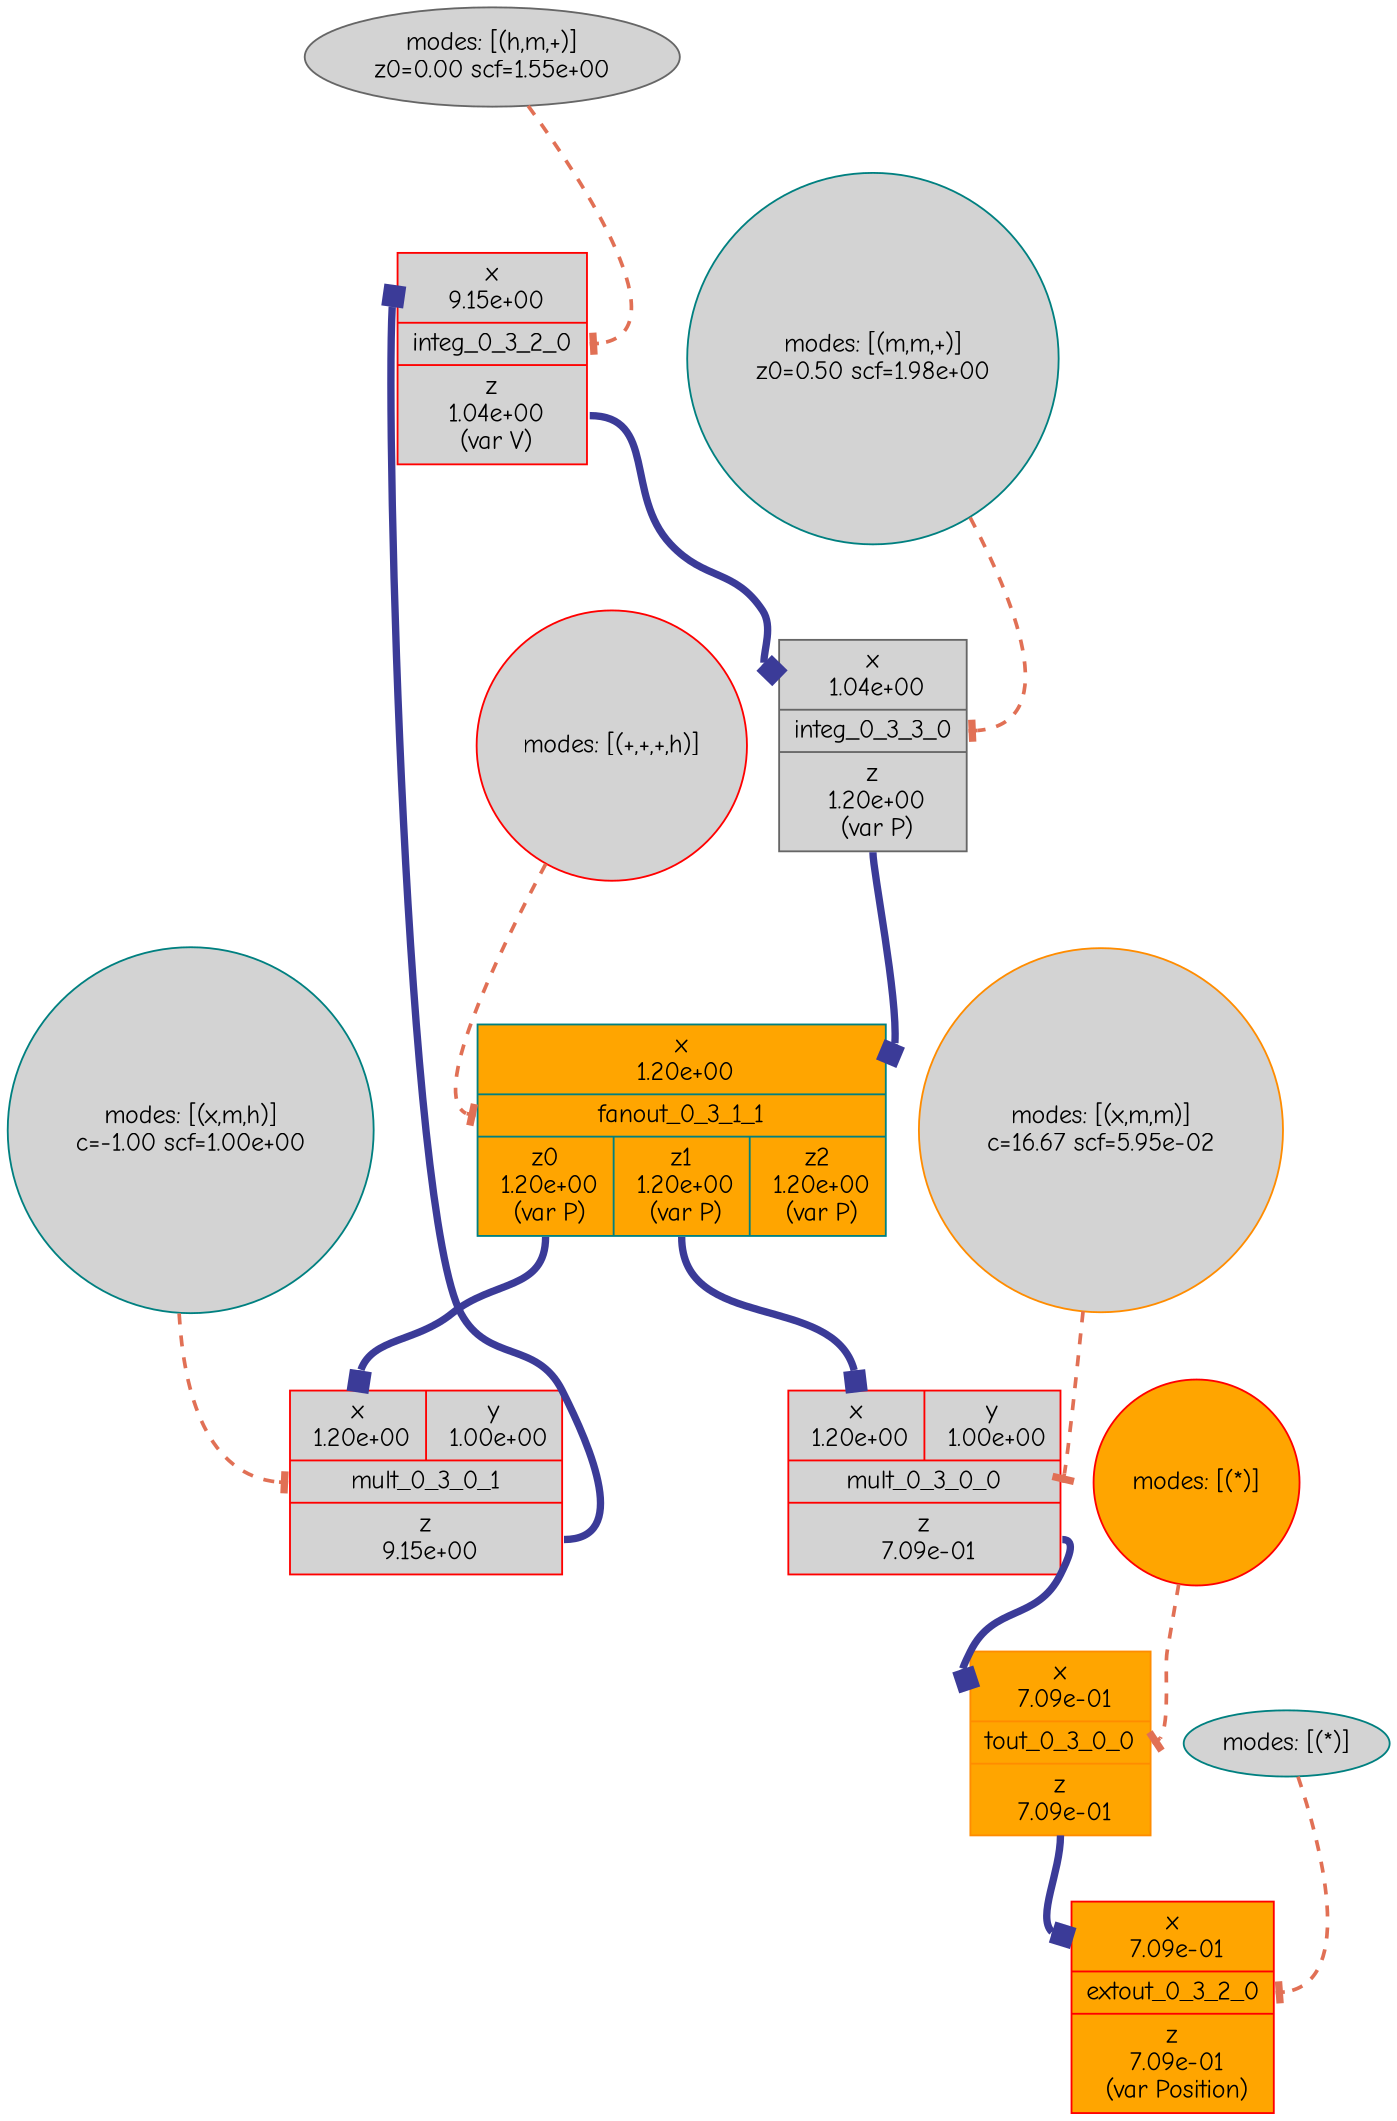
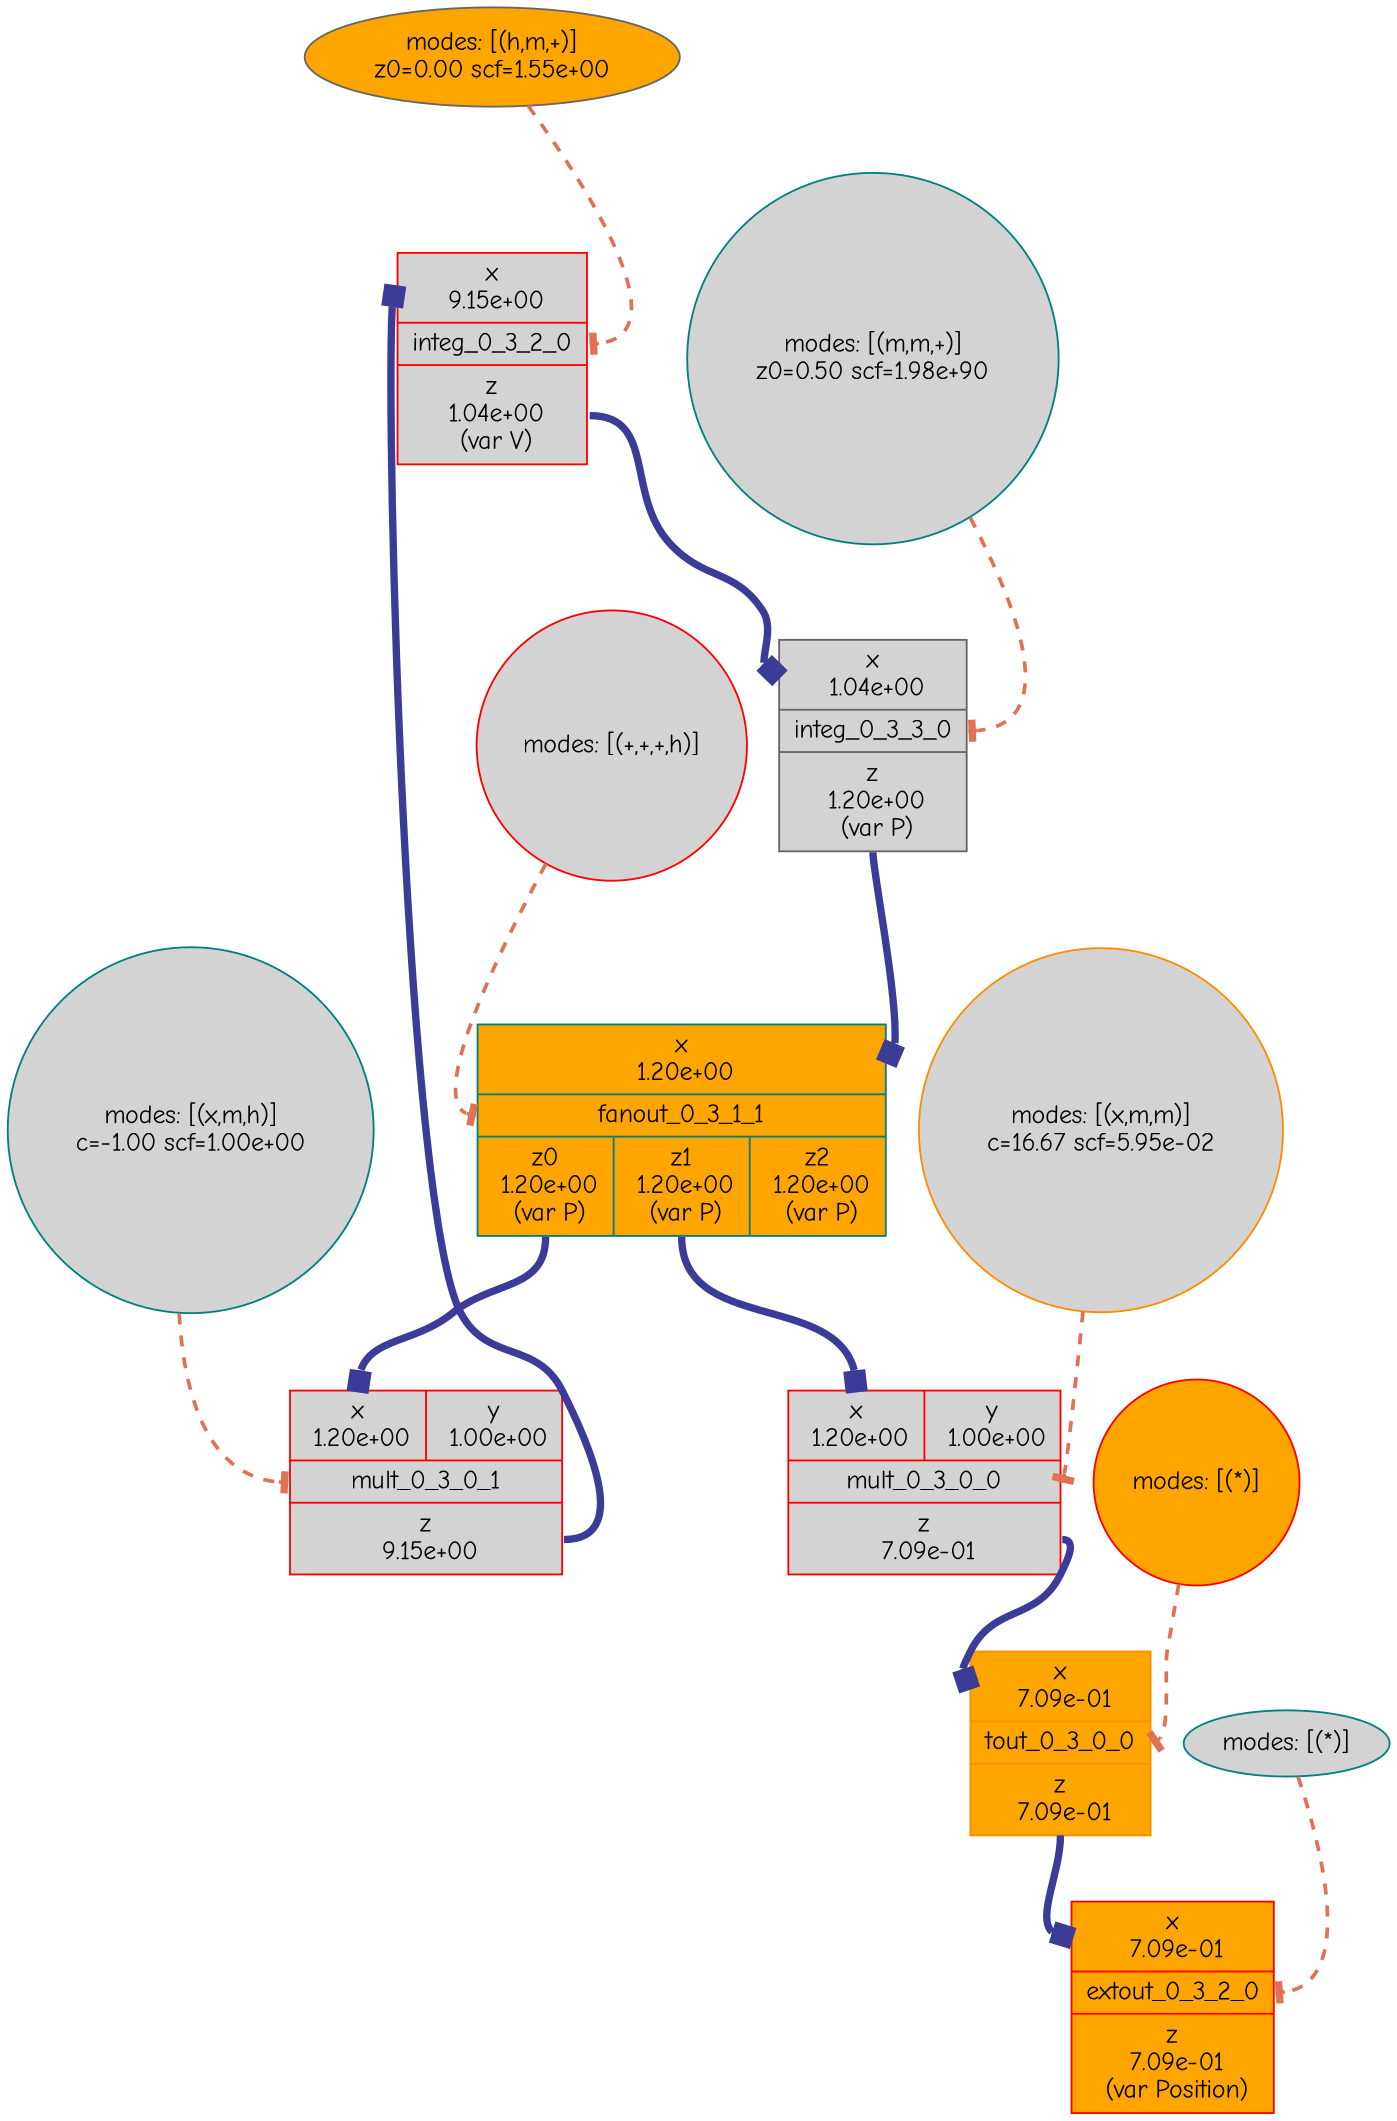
(492, 57) -> (492, 57)
(873, 359) -> (873, 359)
